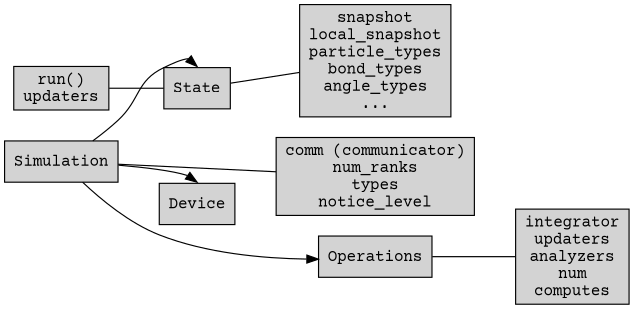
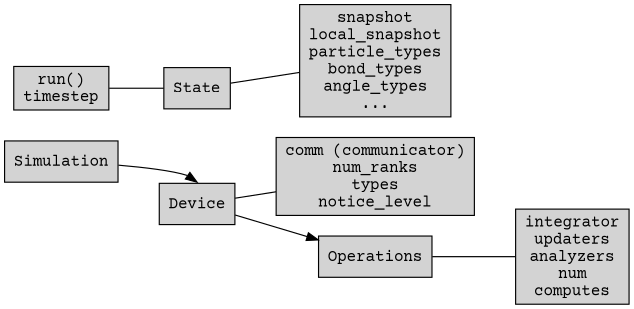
(61, 88) -> (61, 88)
(136, 97) -> none
(197, 168) -> (256, 195)
(186, 244) -> (271, 226)
